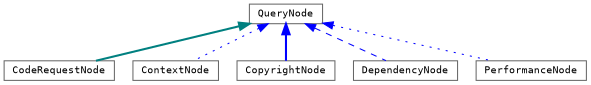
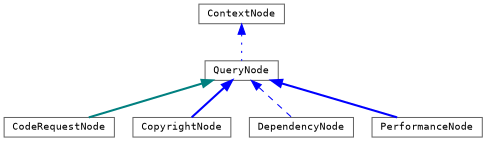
(412, 43) -> (339, 100)
(226, 44) -> (242, 48)
